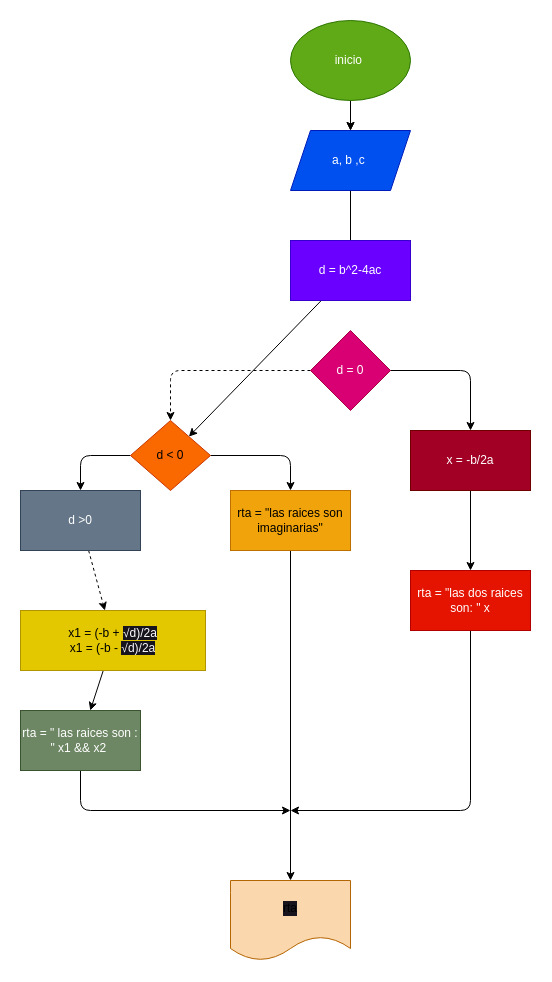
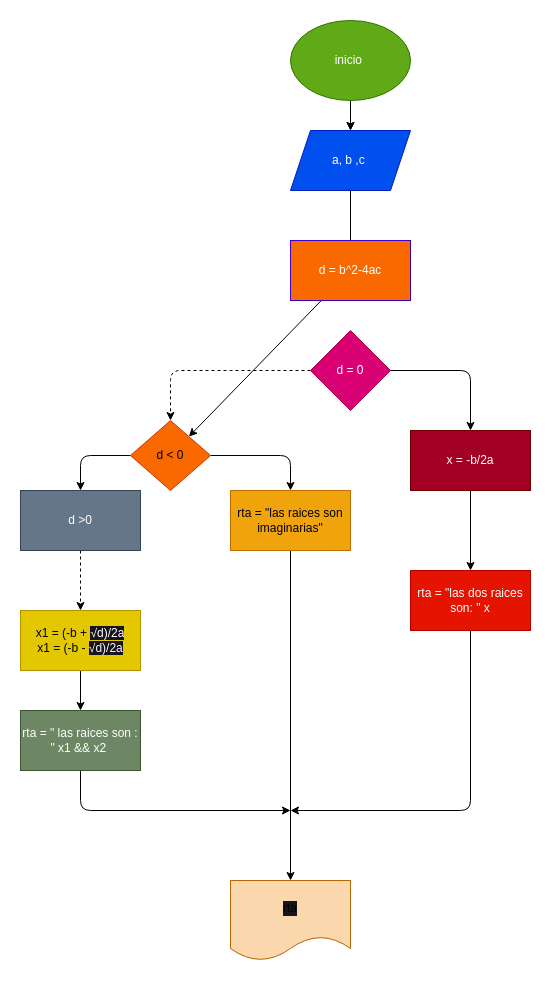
(351, 271) -> (351, 271)
(113, 641) -> (81, 641)
